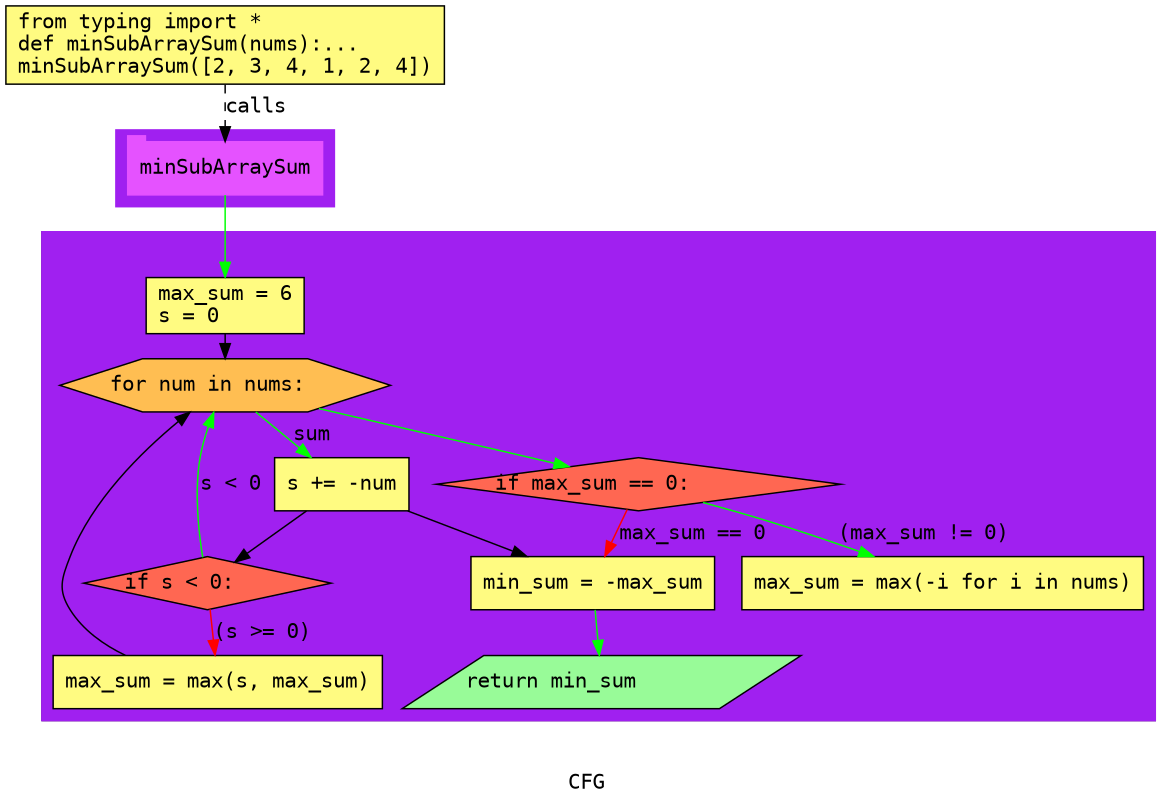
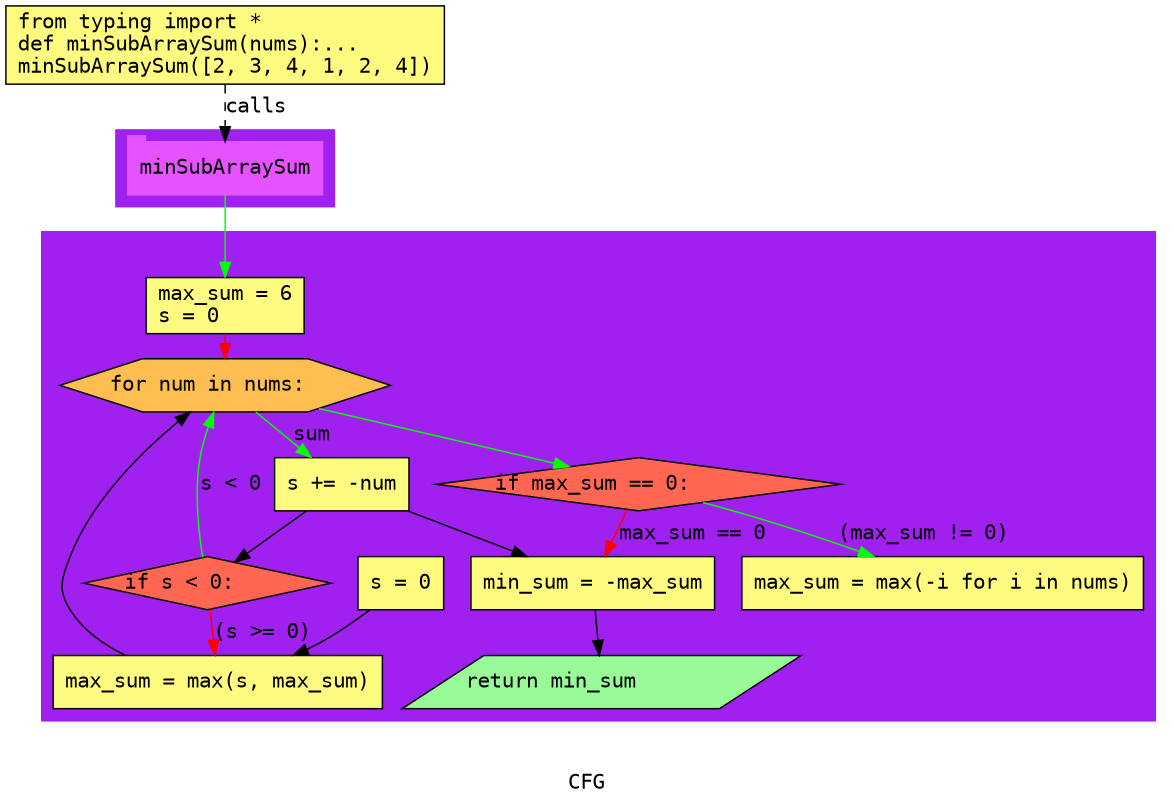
(225, 339) -> (225, 339)
none -> (401, 583)
(596, 625) -> (596, 625)
